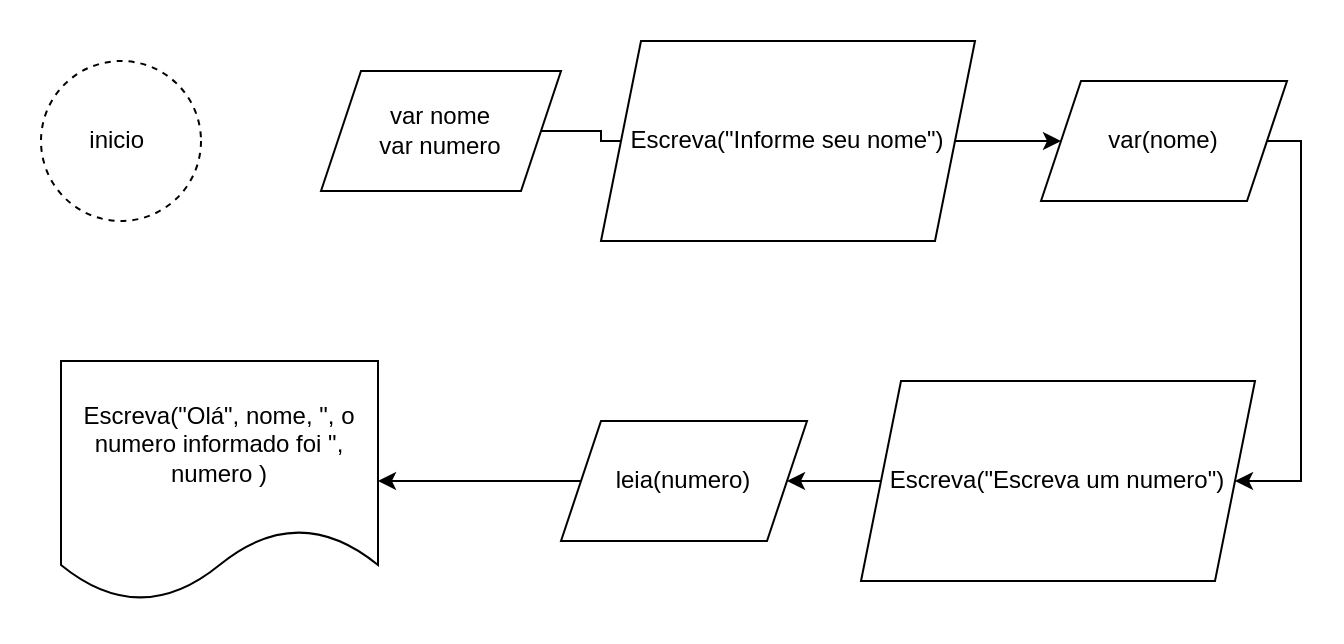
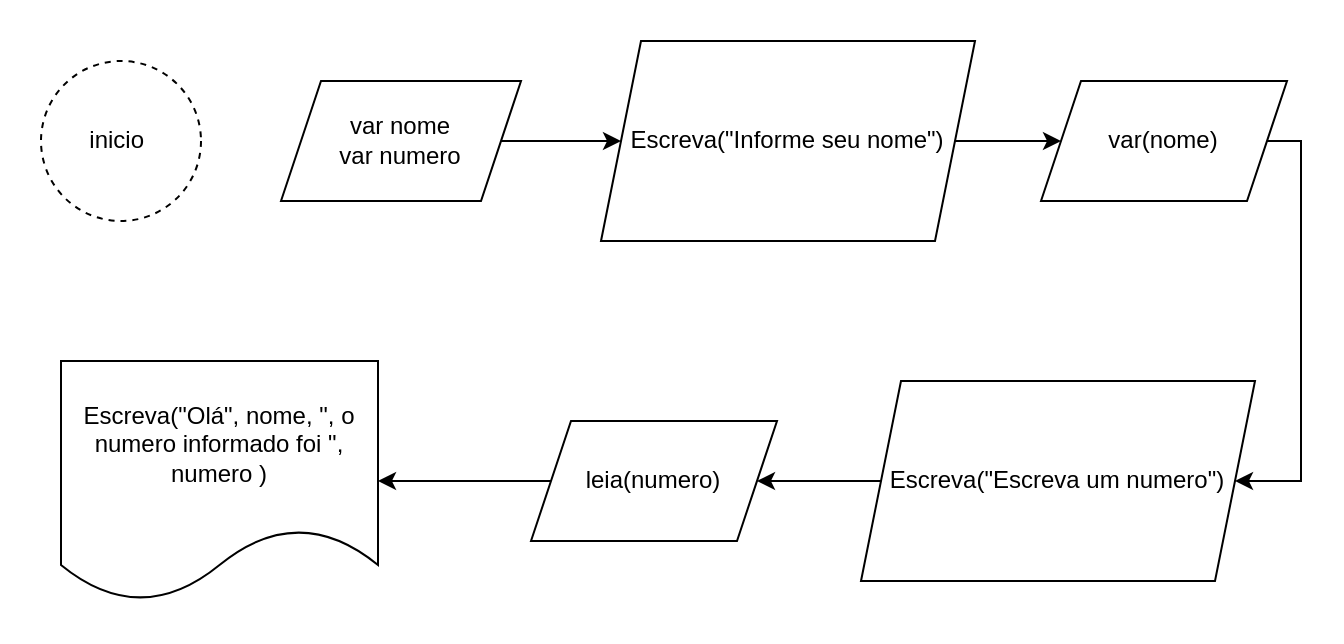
(441, 131) -> (401, 141)
(684, 481) -> (654, 481)
